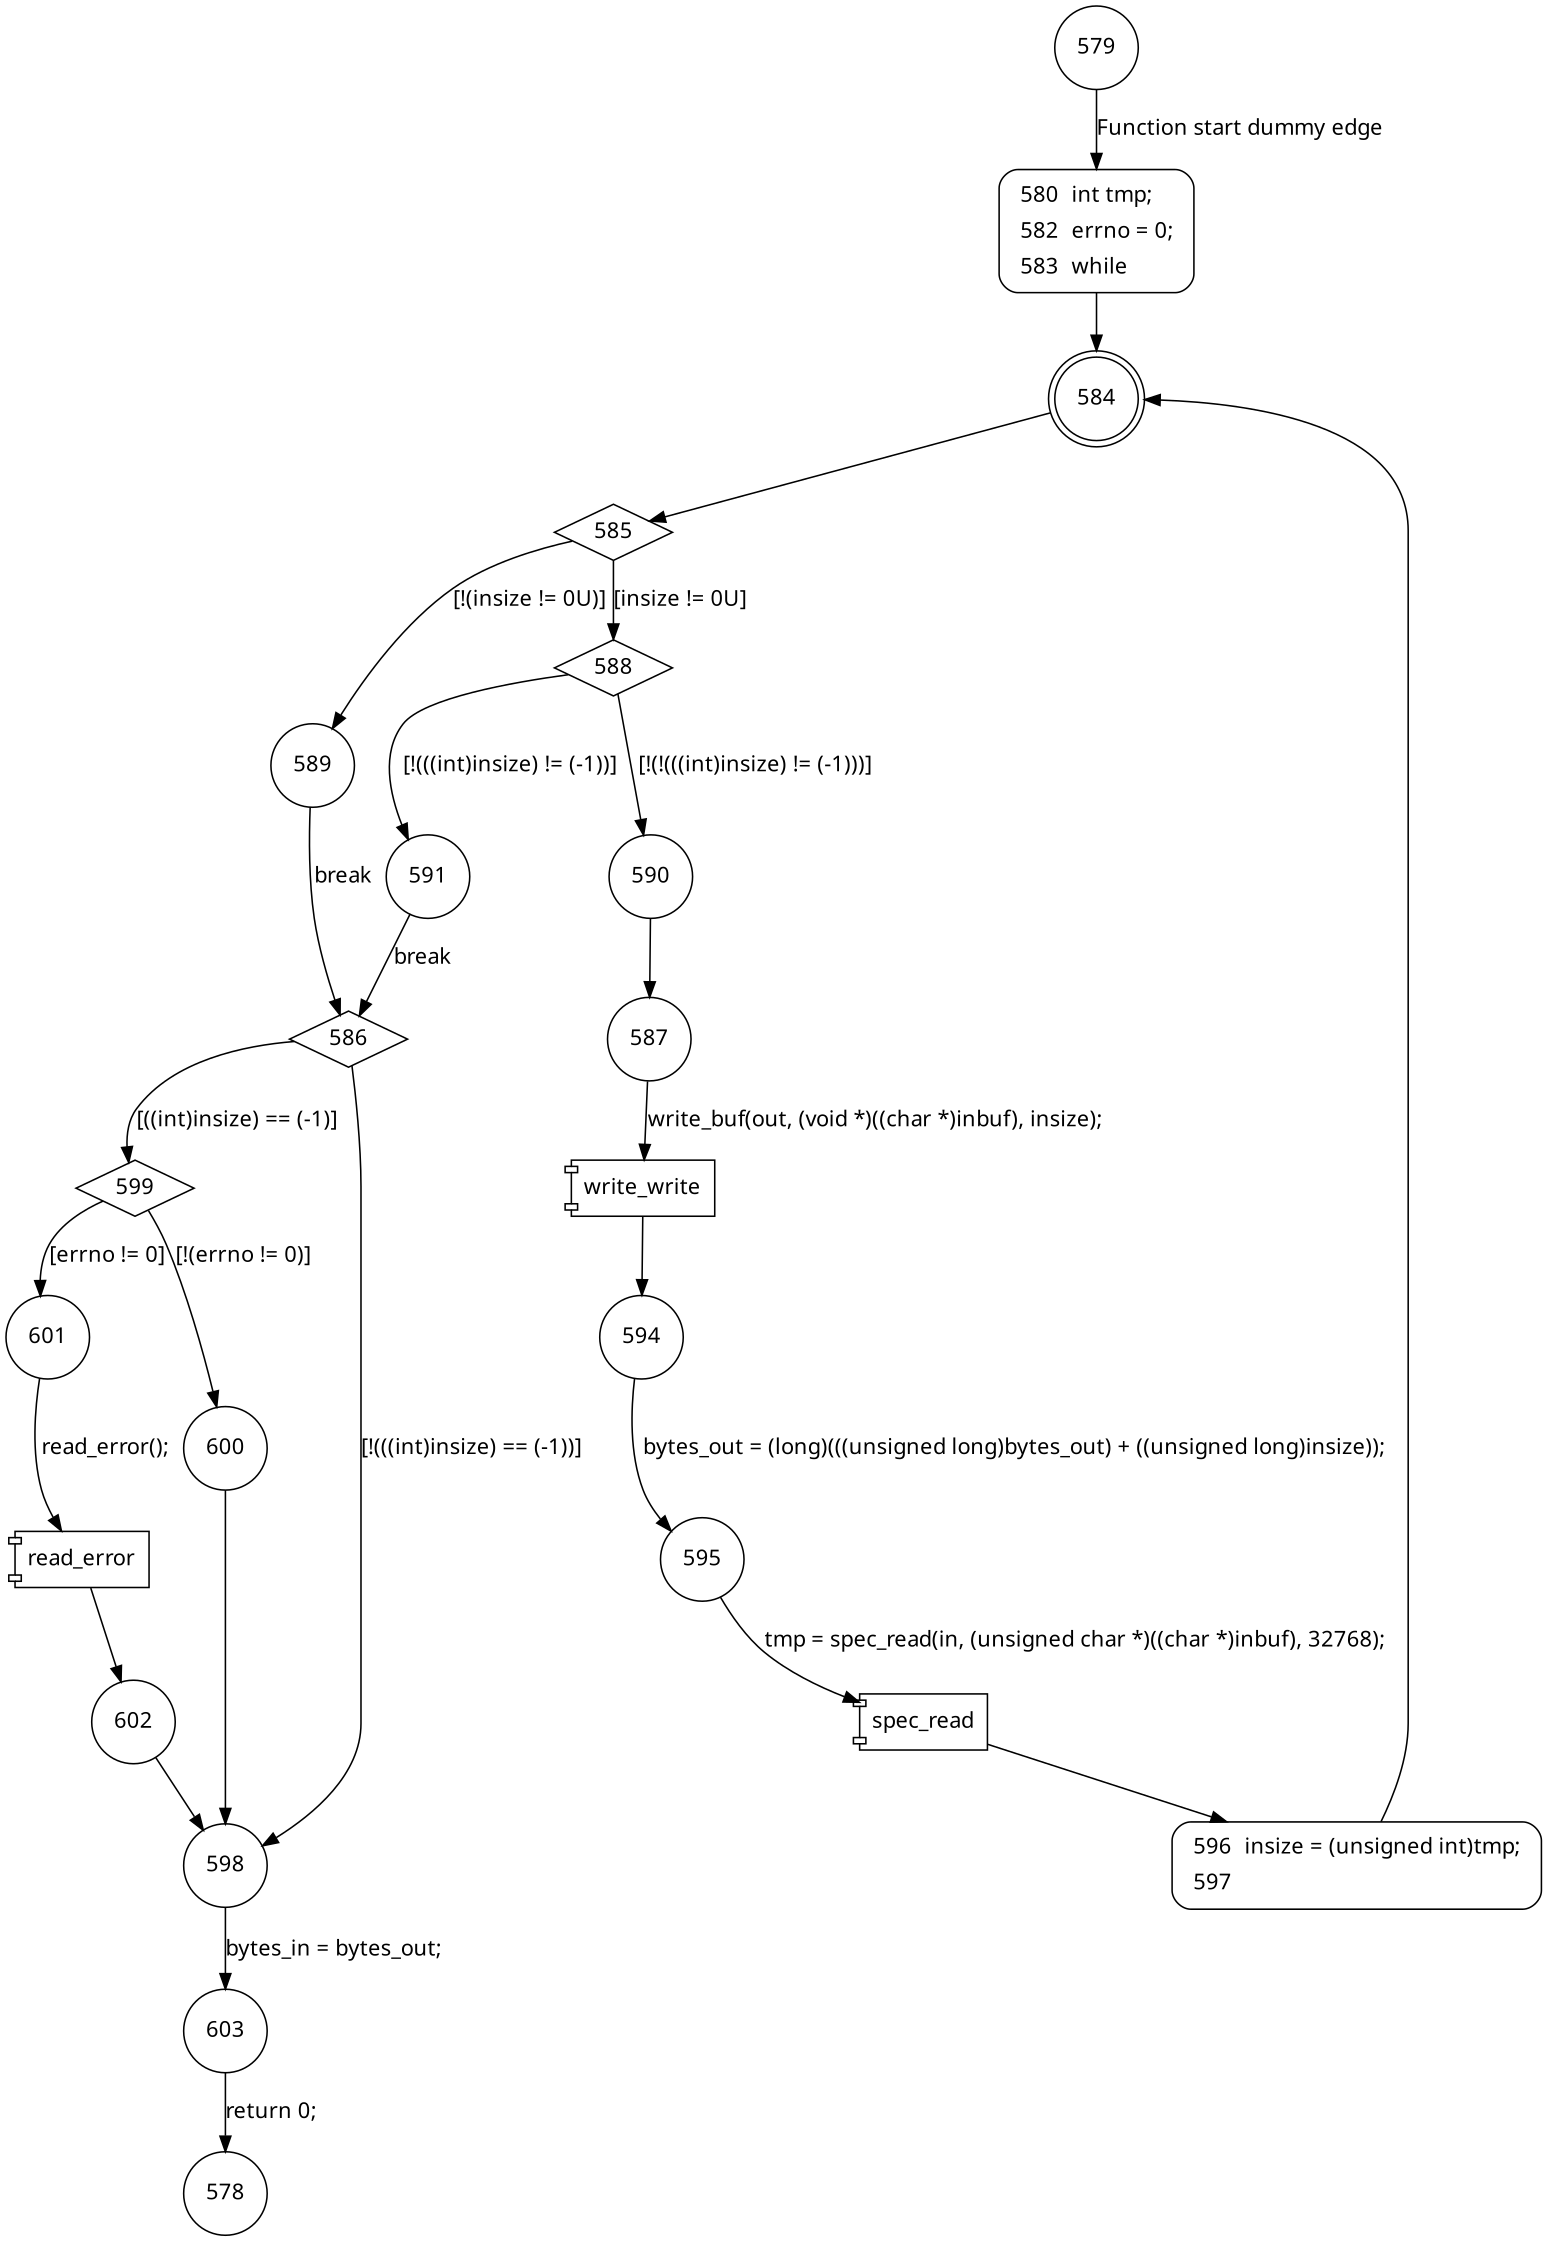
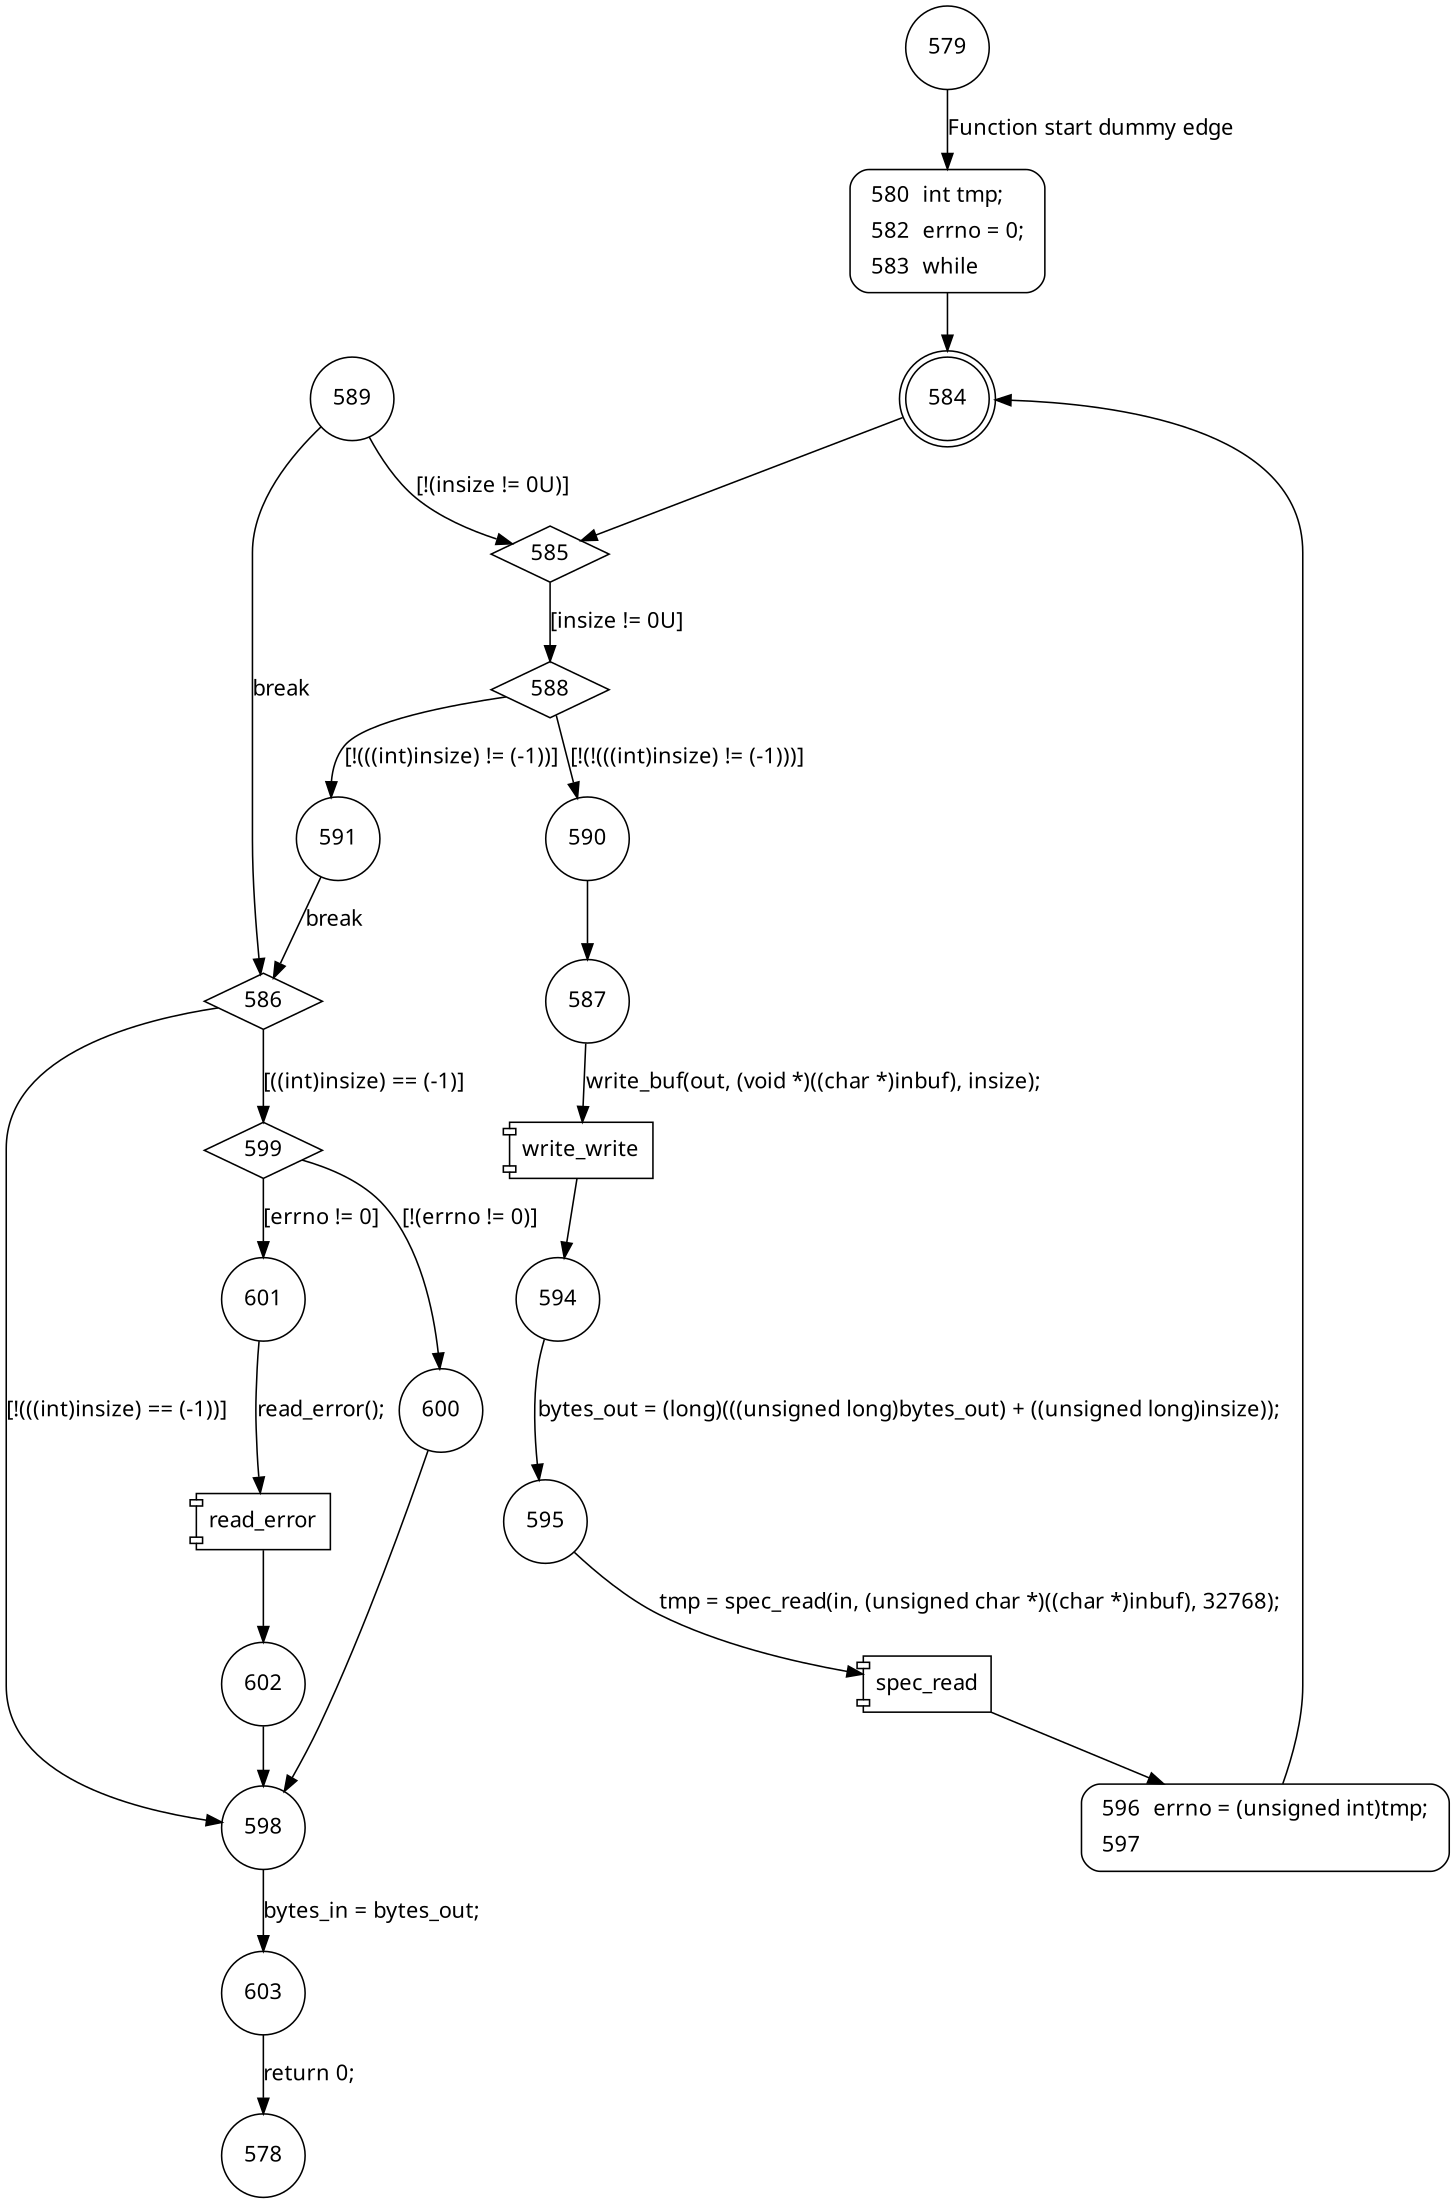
(437, 601) -> (421, 502)
(1383, 1847) -> (1291, 1809)
